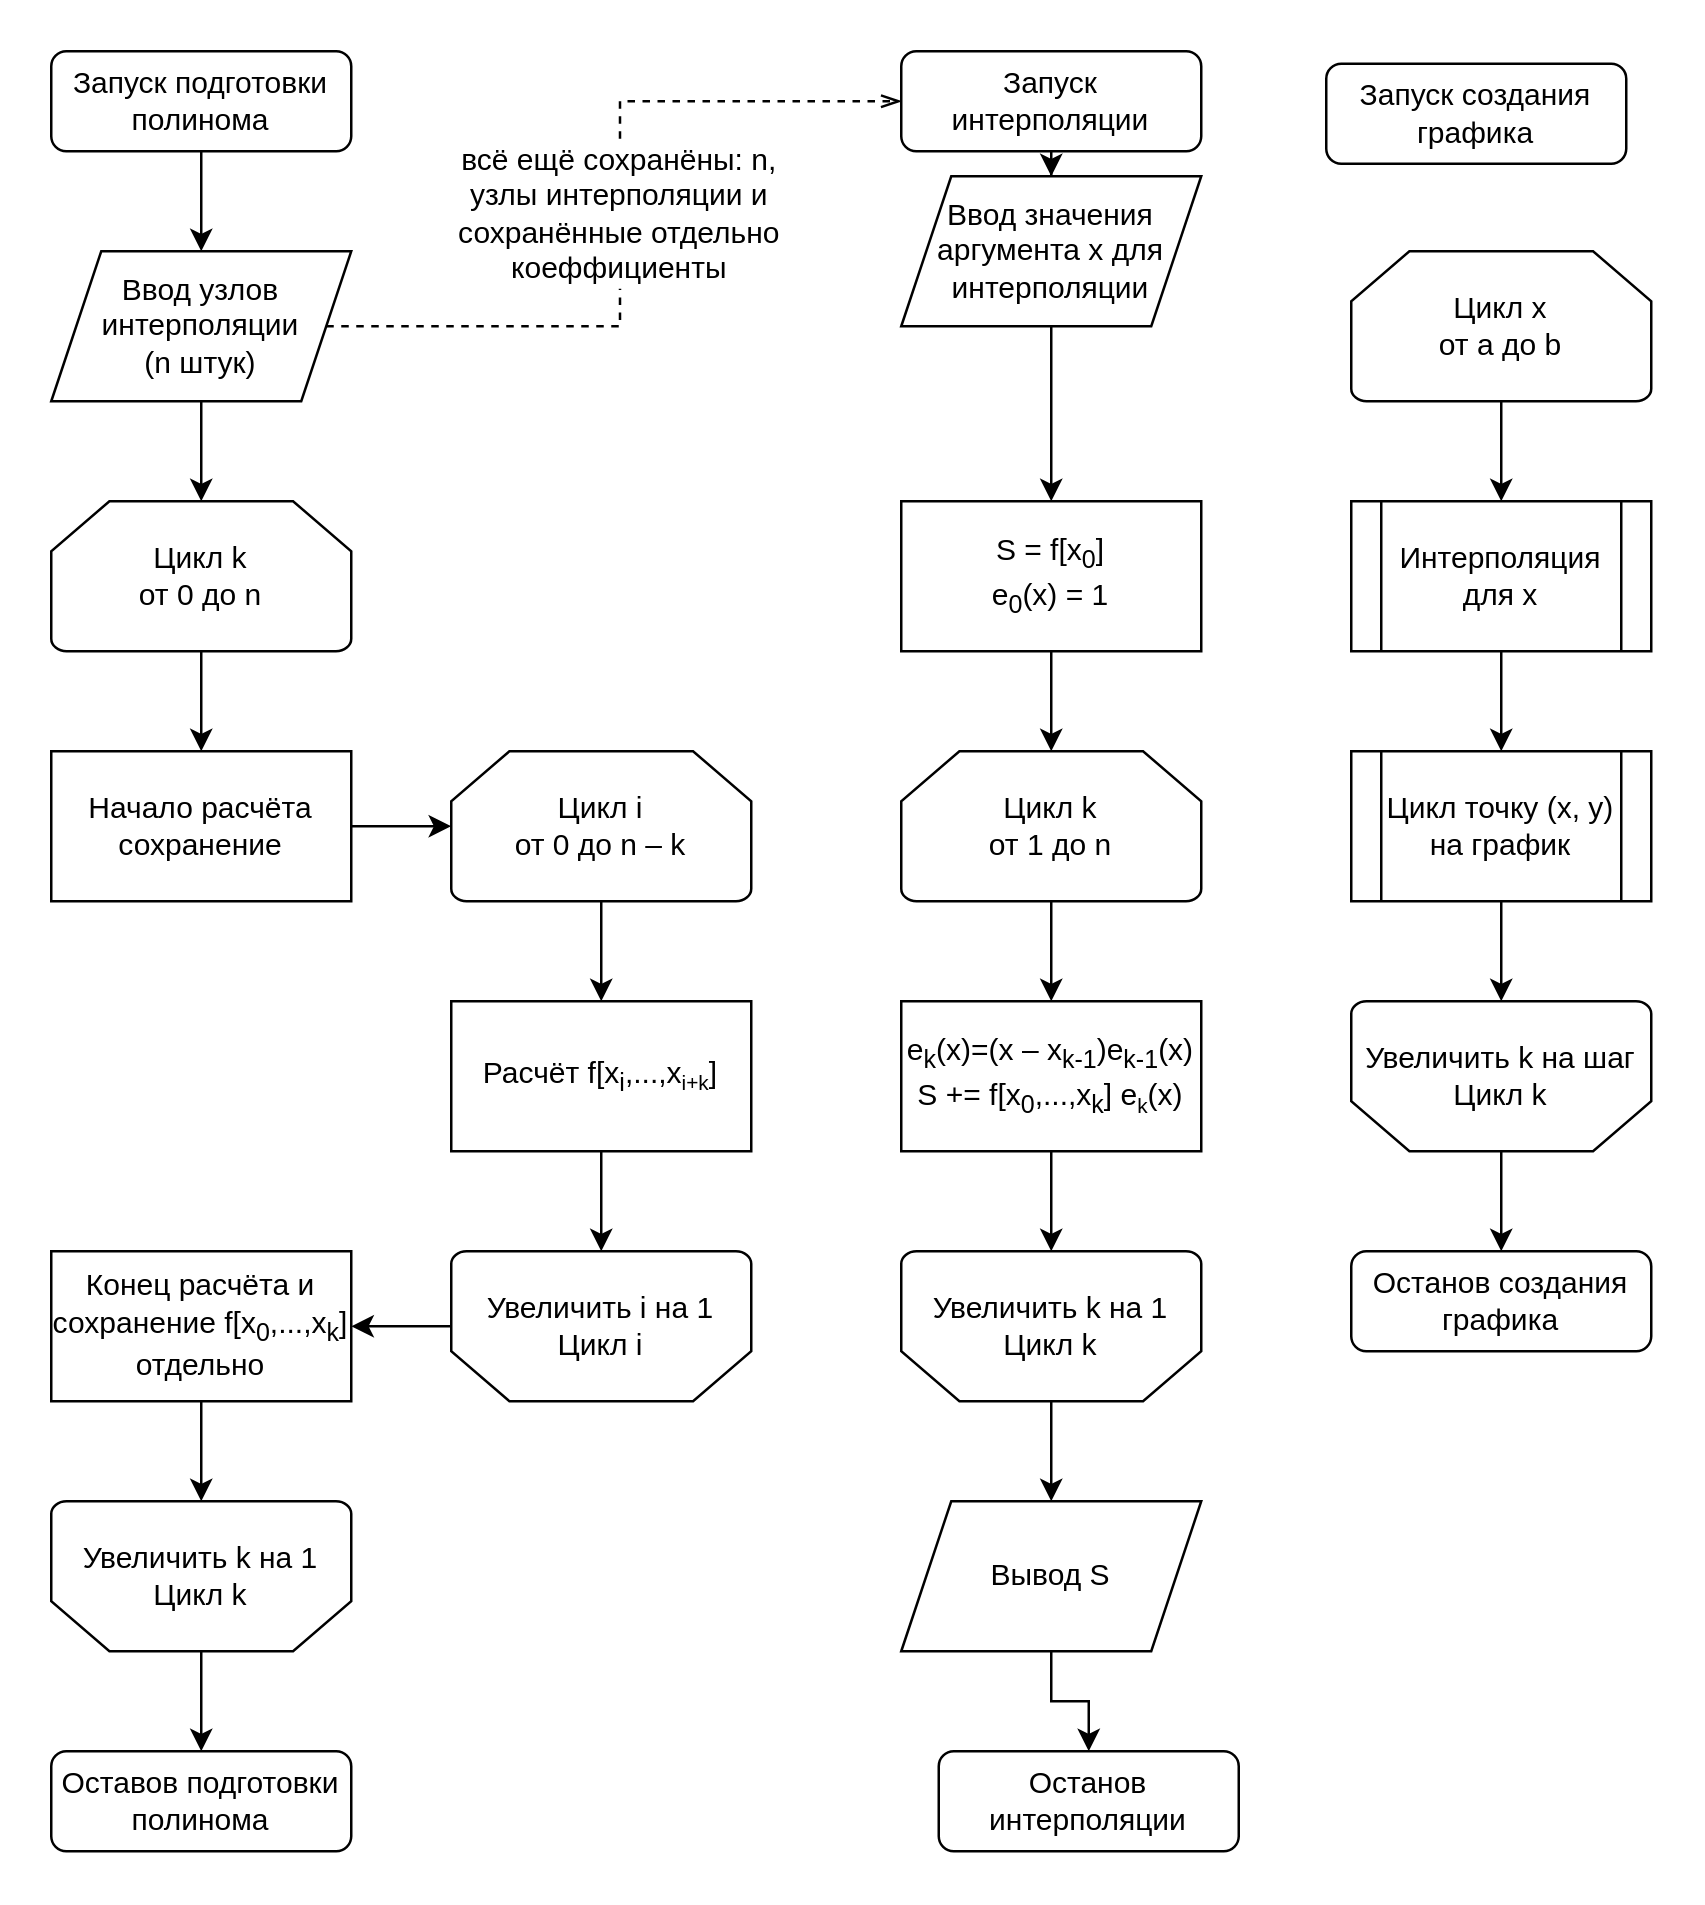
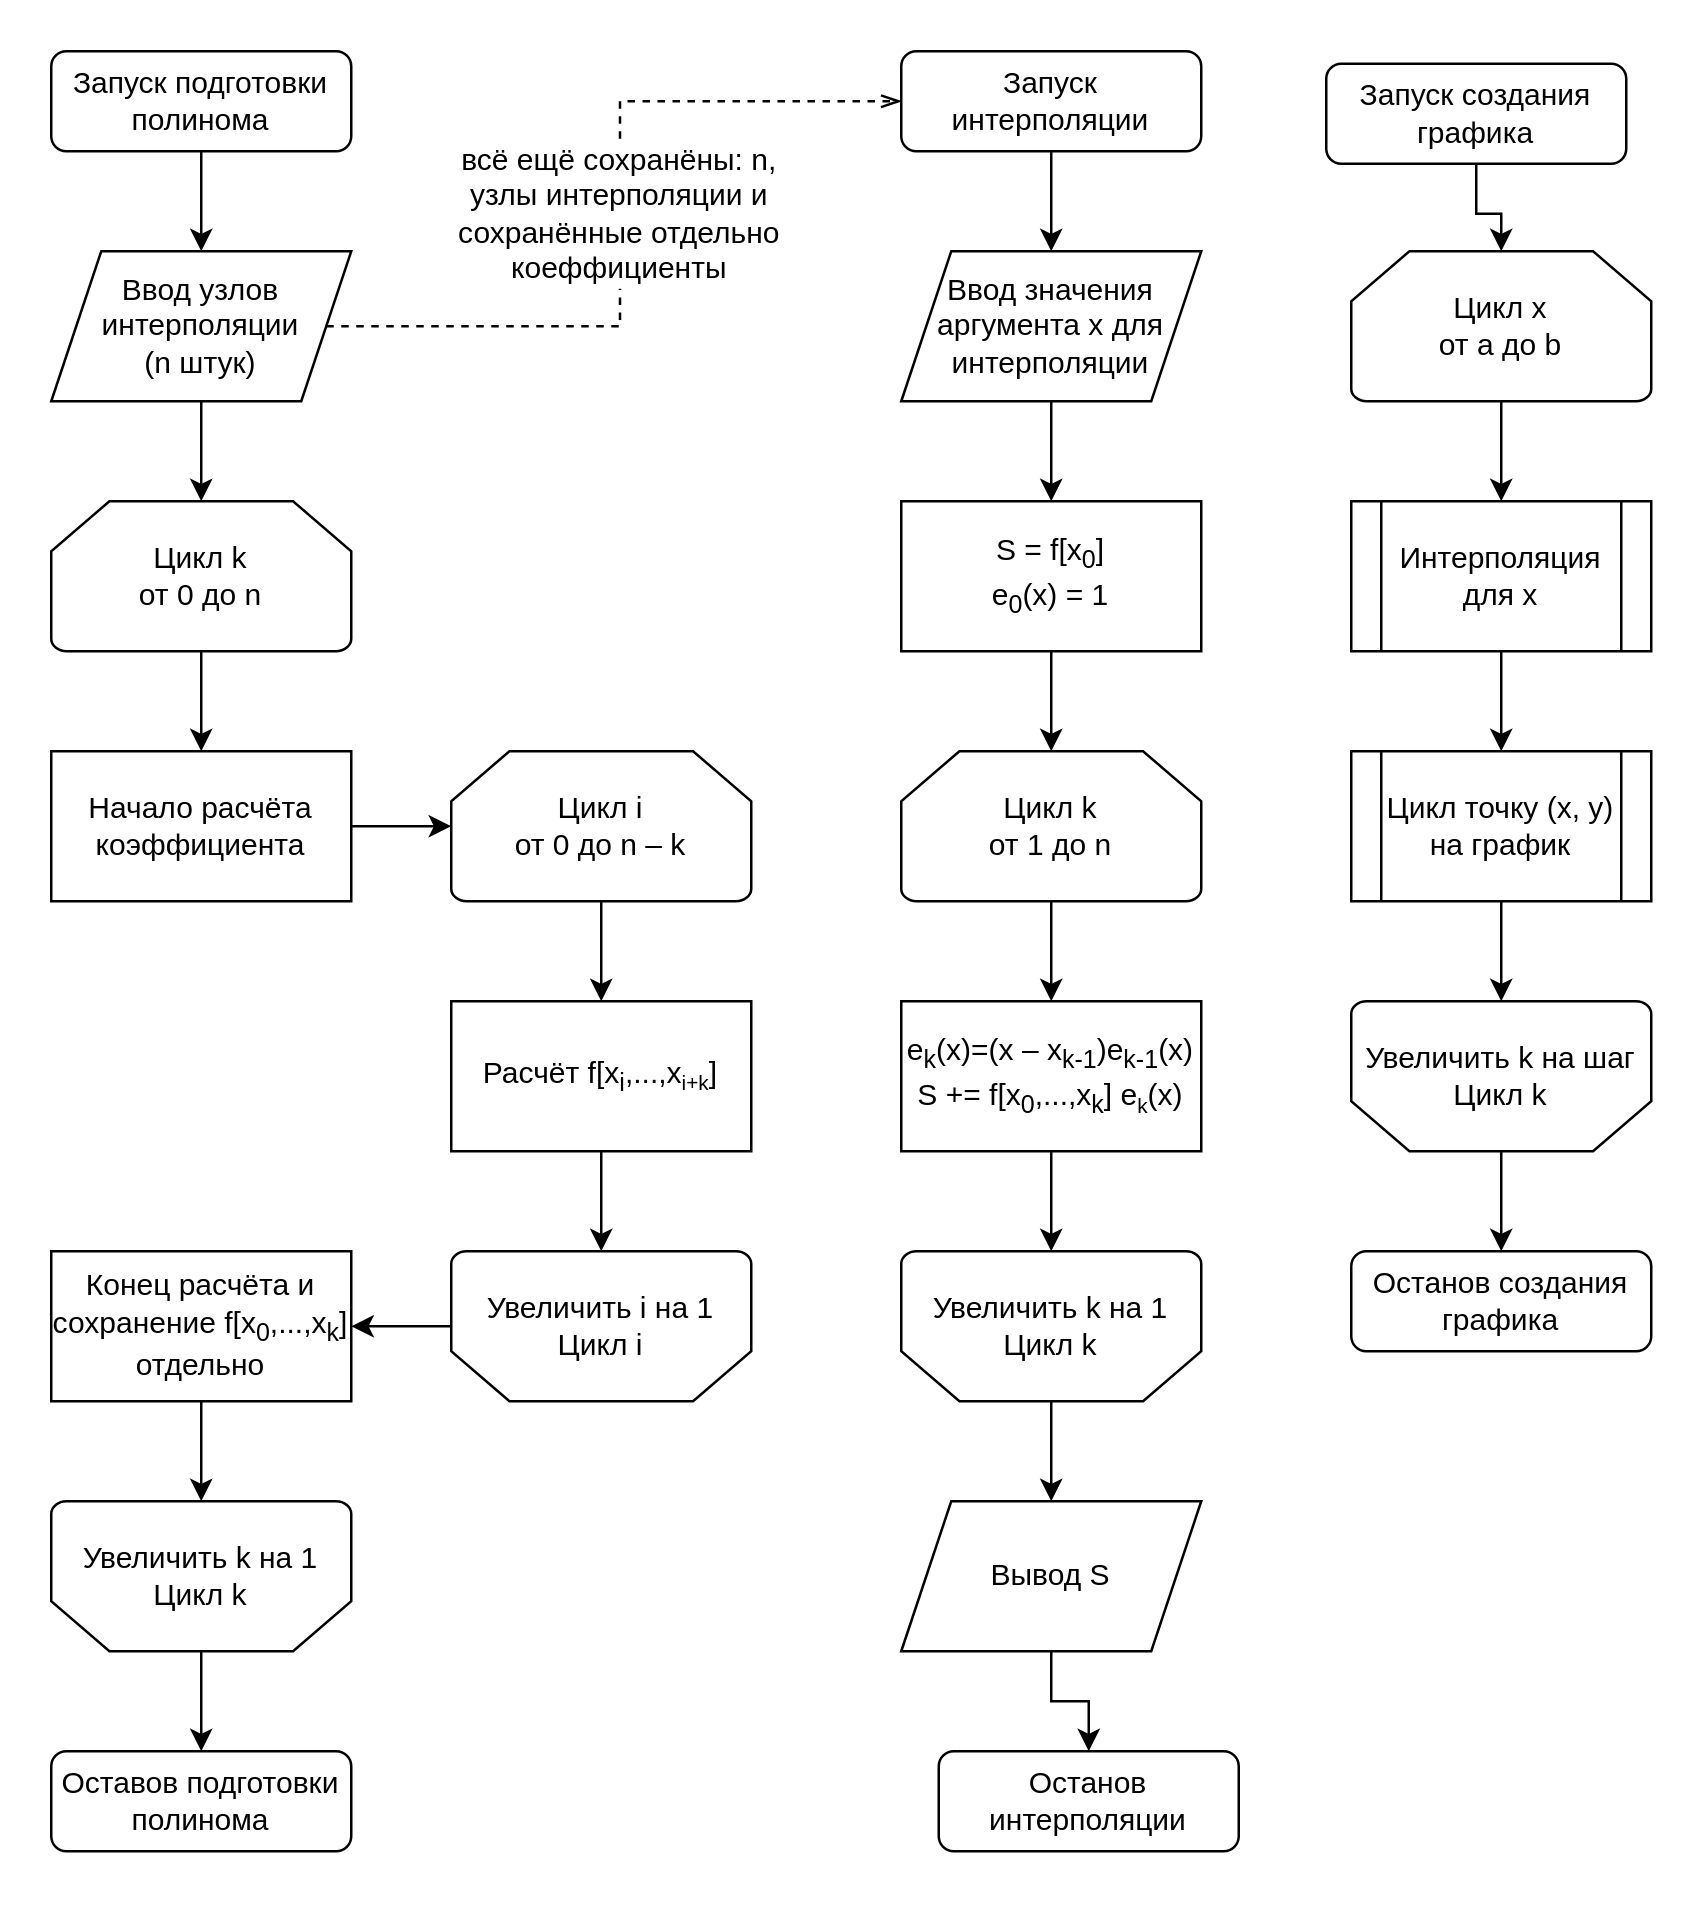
none -> (1476, 212)
(1051, 251) -> (1051, 326)
(201, 826) -> (201, 826)
